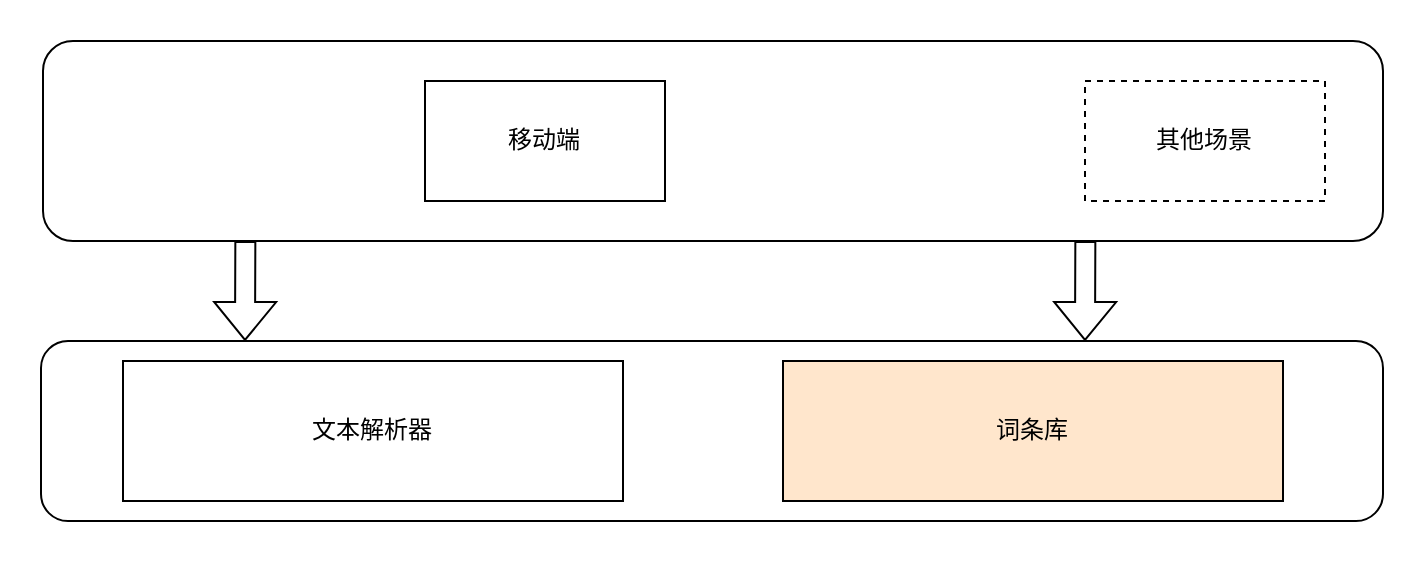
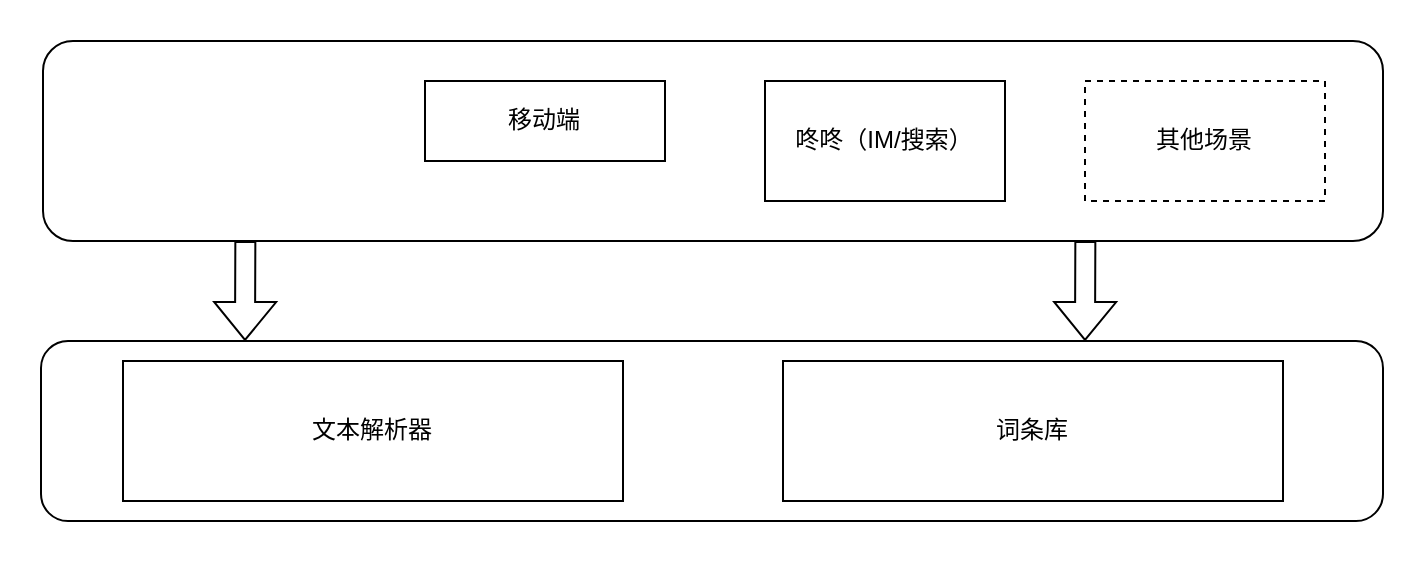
(545, 141) -> (545, 121)
none -> (885, 141)
(1033, 431) -> (1033, 431)
